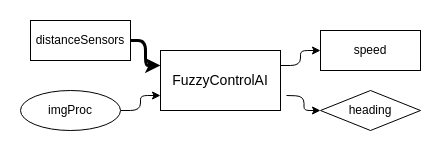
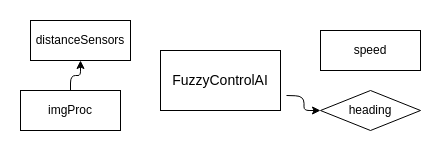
(146, 52) -> none
(300, 59) -> none
(140, 104) -> (75, 76)
(71, 111) -> (71, 111)
